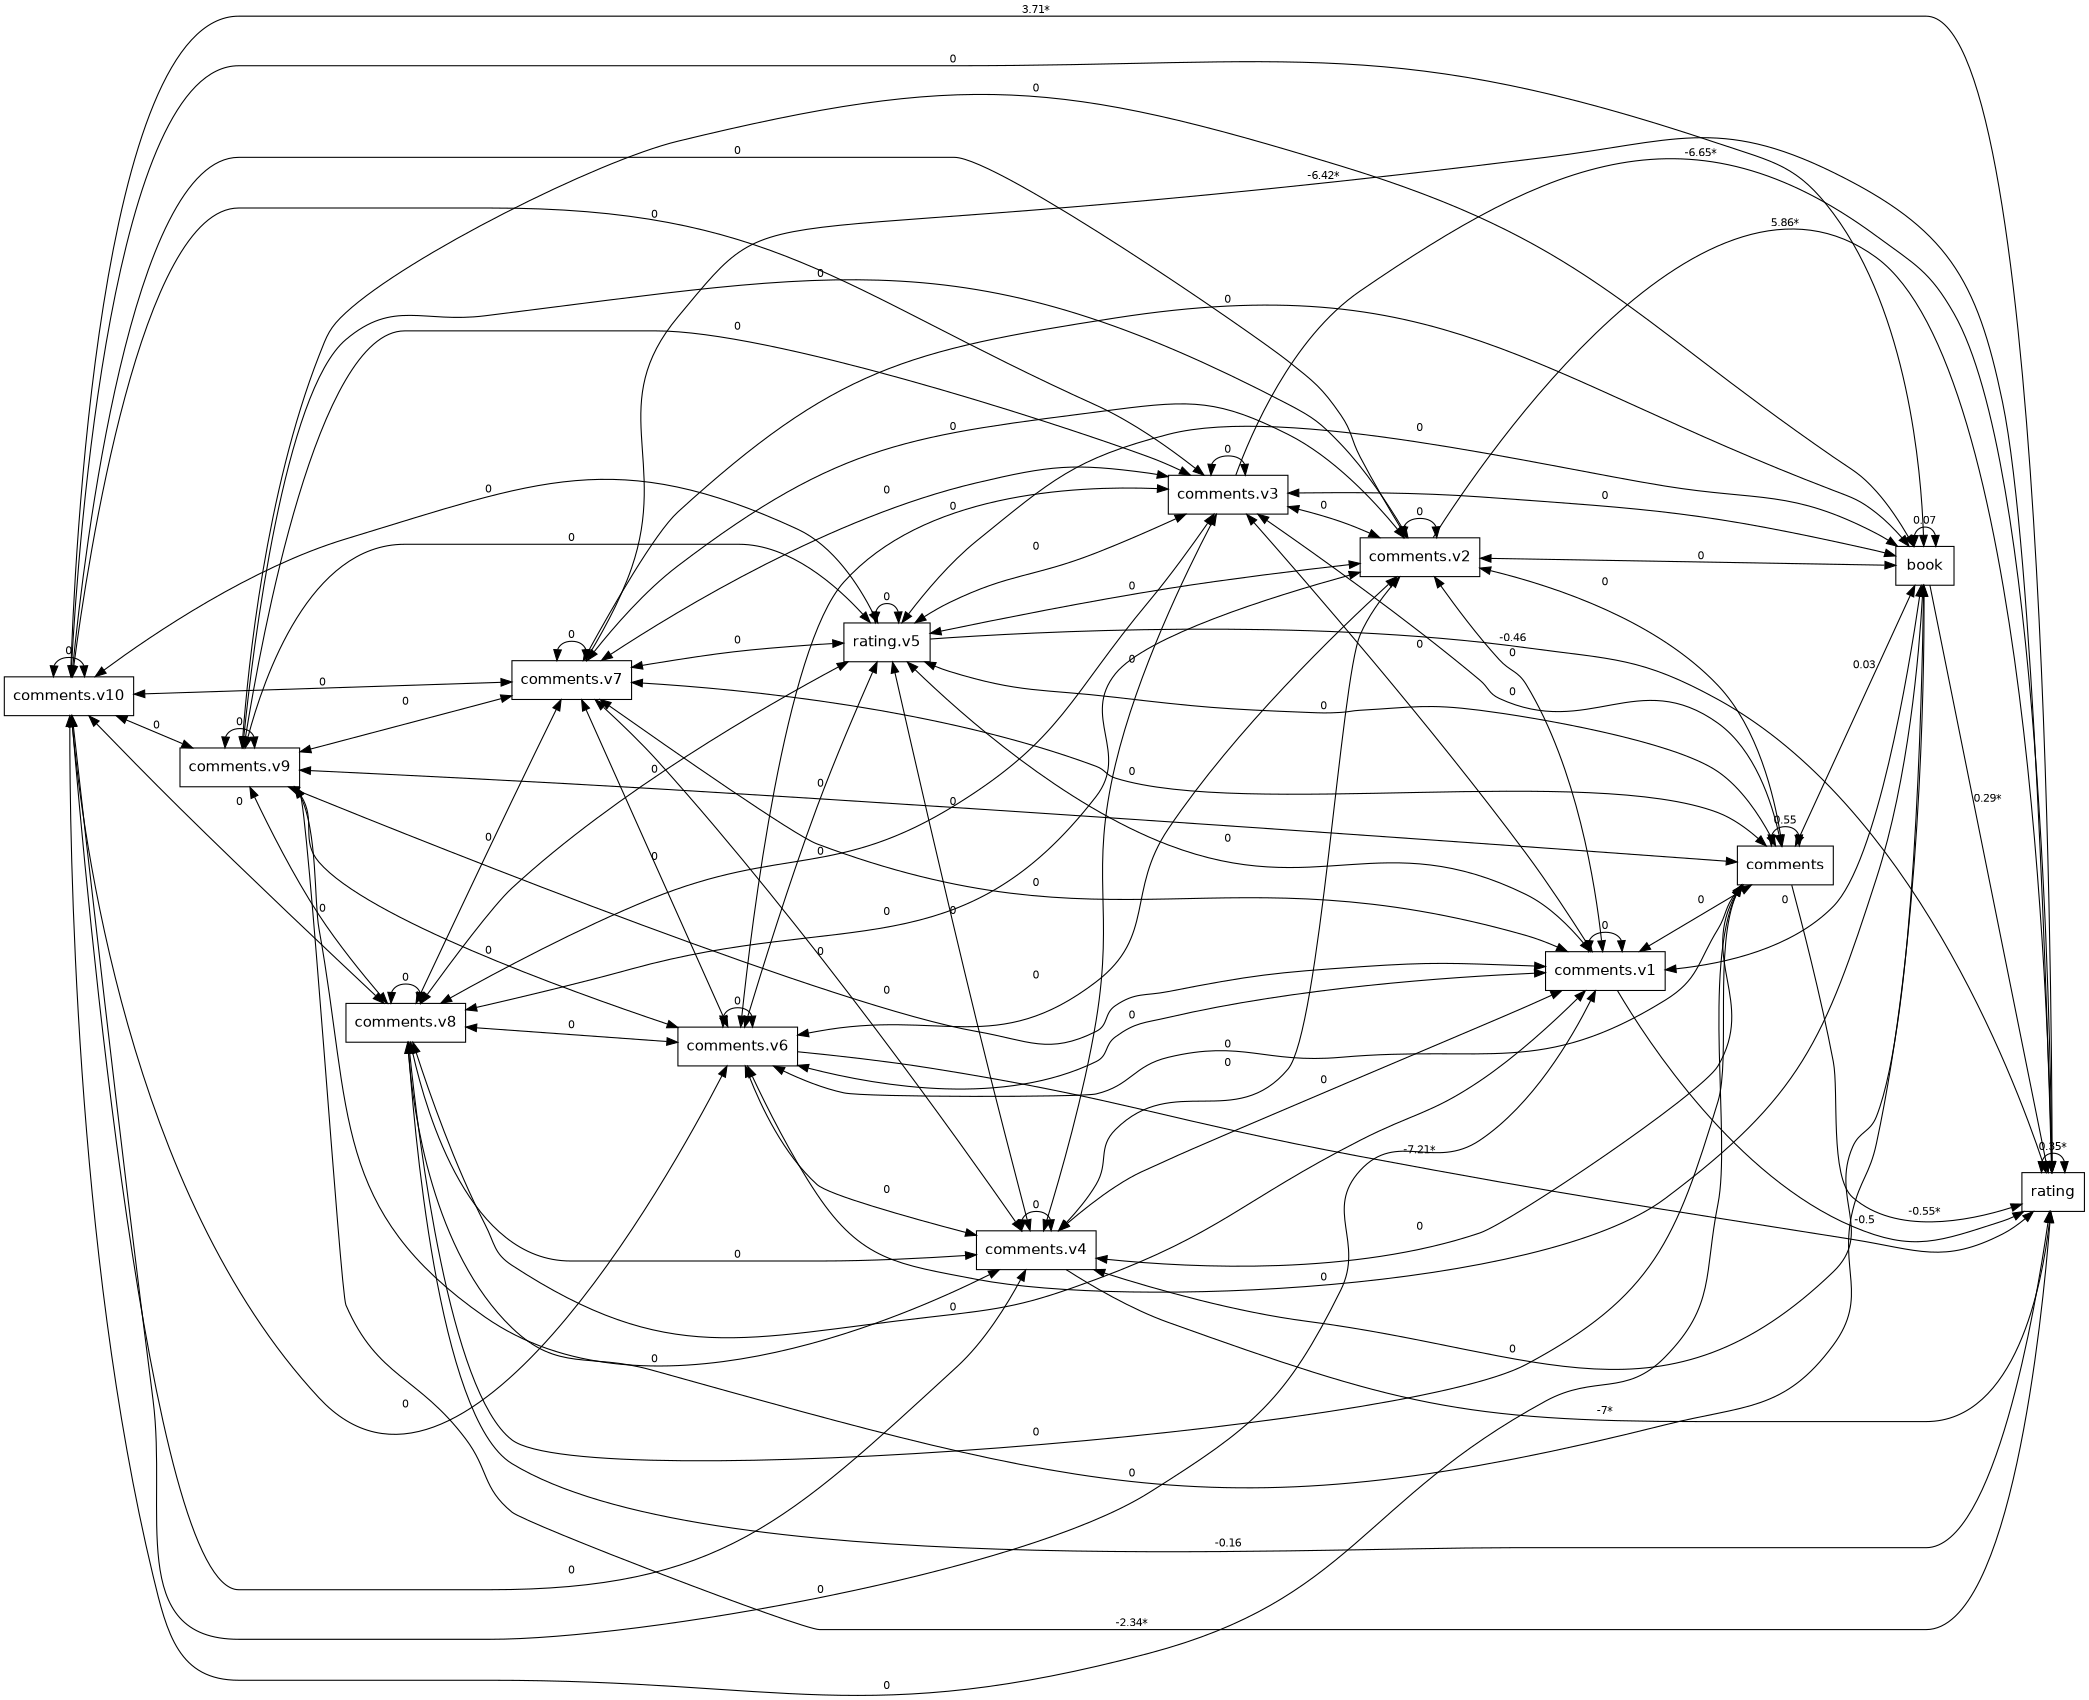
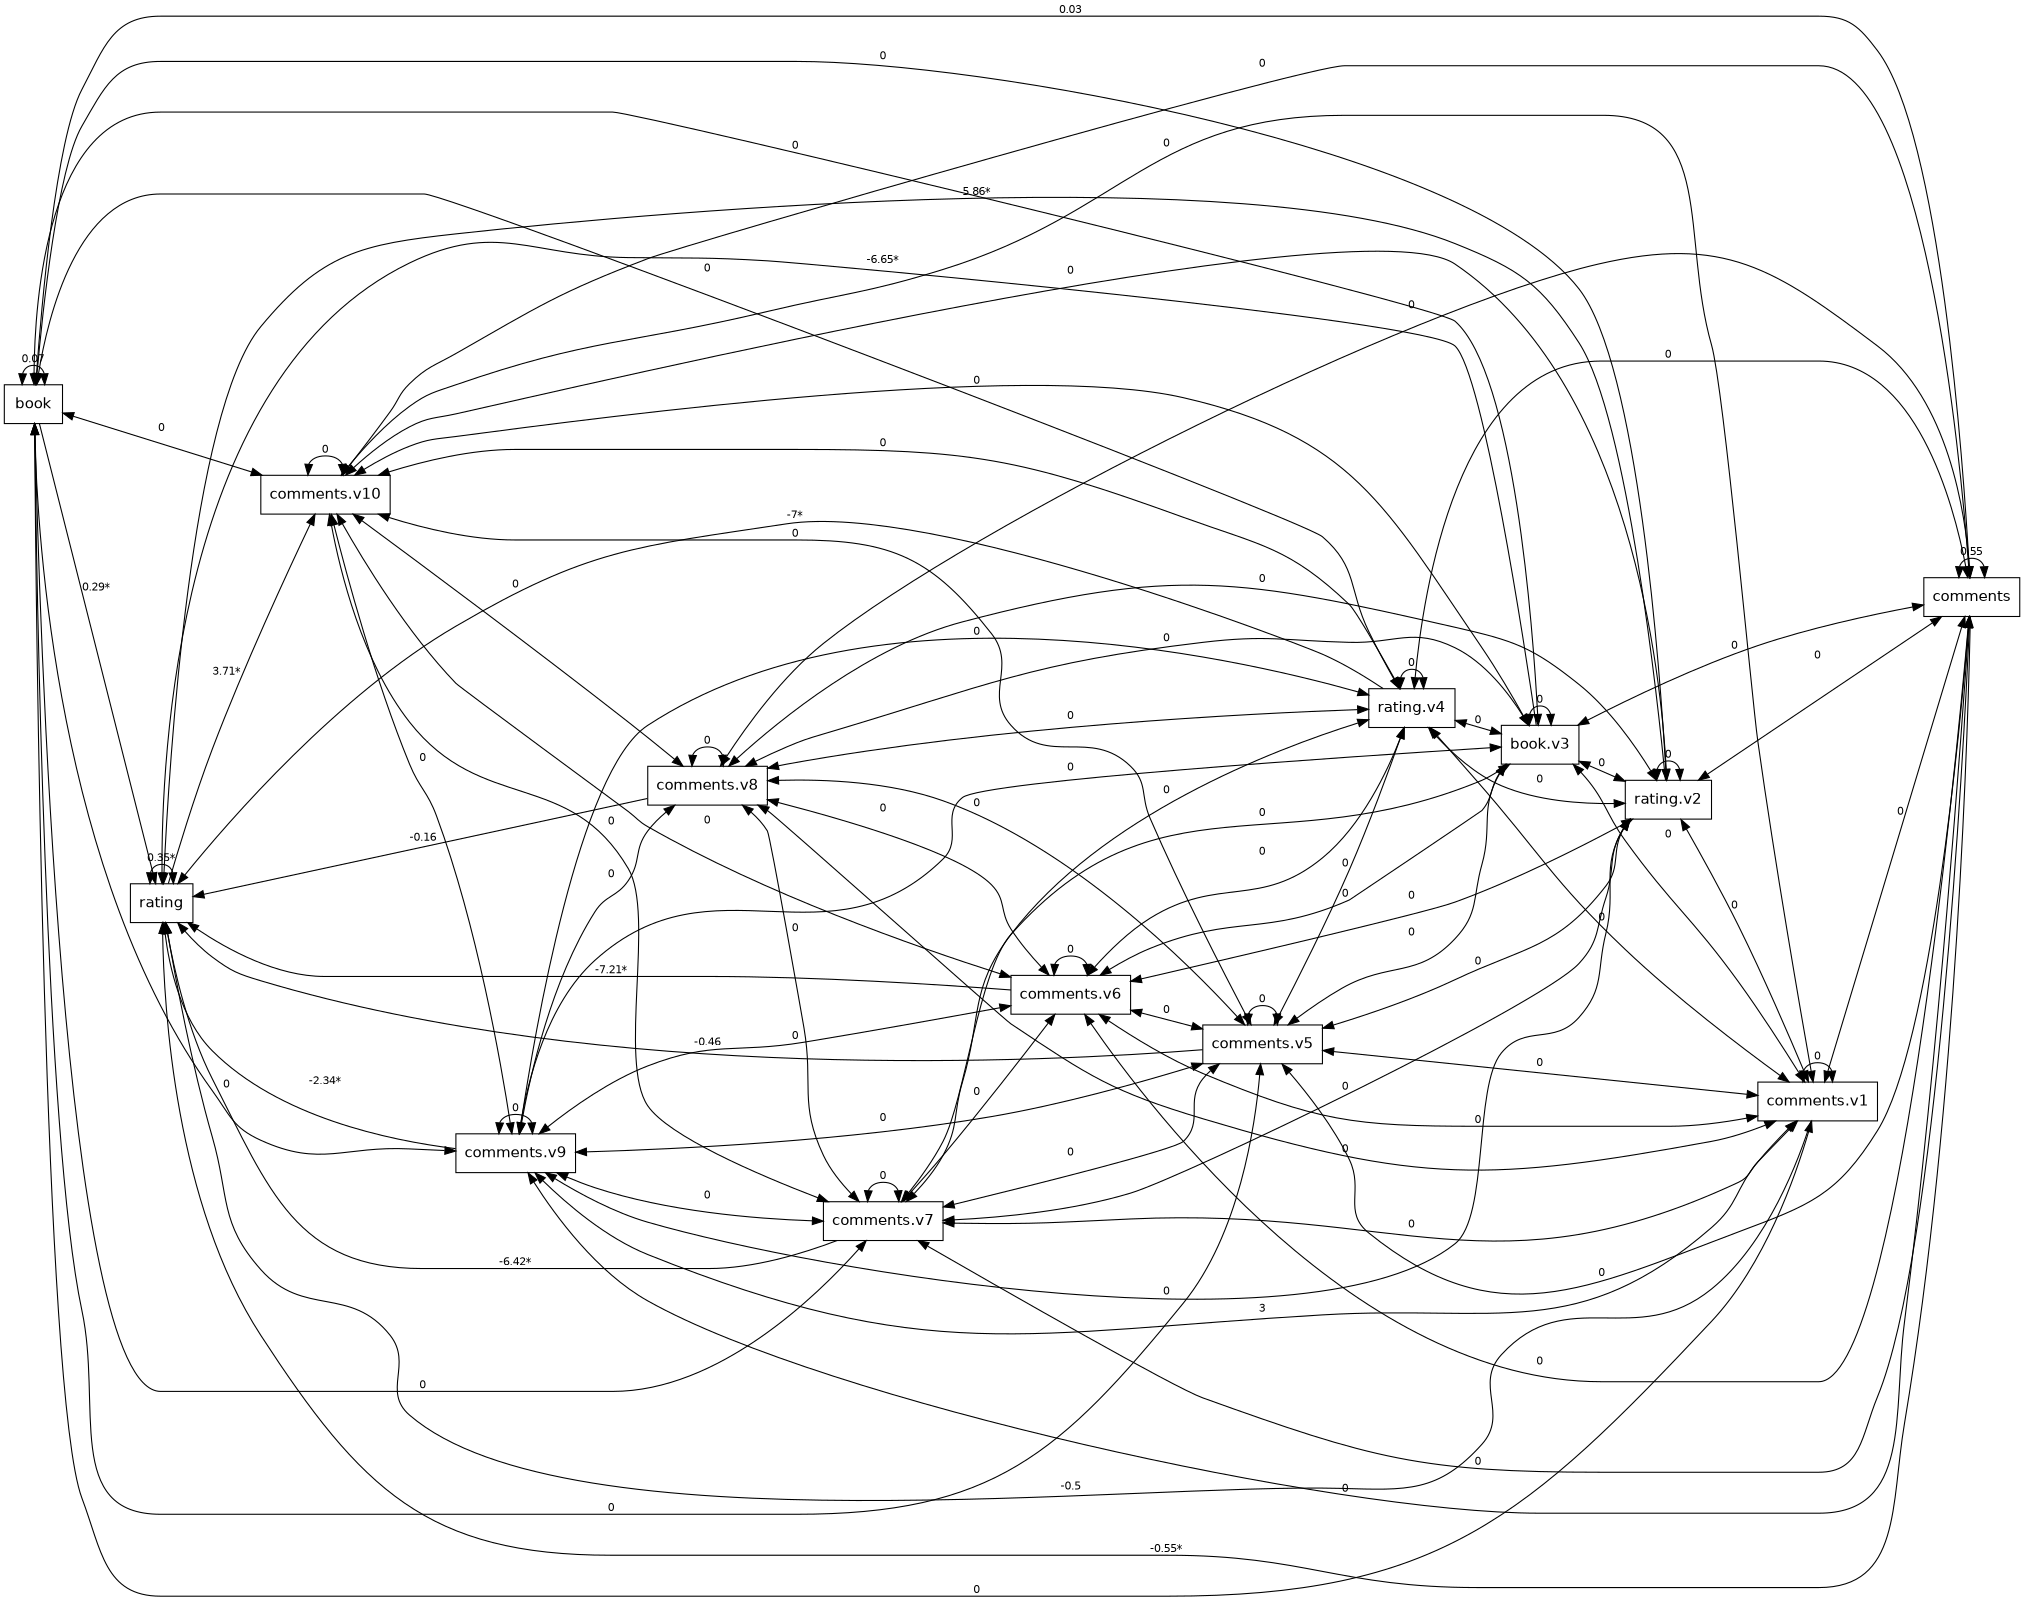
(1312, 16) -> (232, 701)
(1228, 495) -> (1540, 745)
(1420, 557) -> (1668, 800)
(887, 642) -> (1263, 1044)
(887, 991) -> (1263, 1309)
(1036, 1250) -> (1412, 708)
(1504, 1259) -> none
(1406, 1476) -> none
